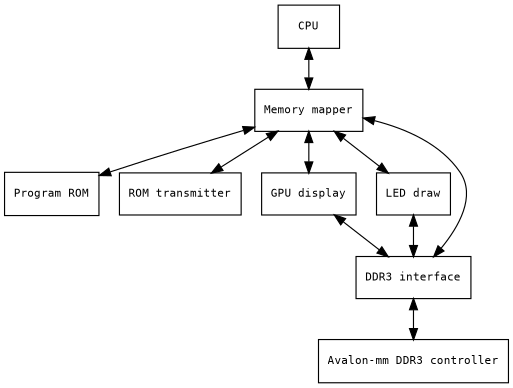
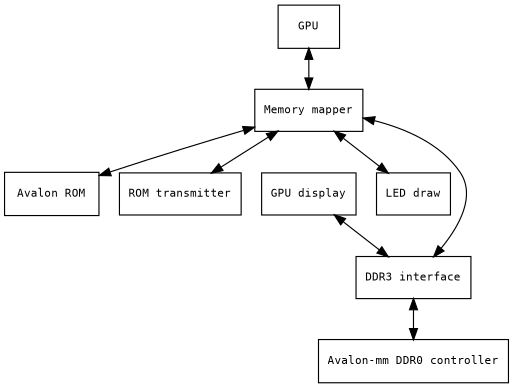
(309, 27) -> (309, 27)
(309, 152) -> none
(52, 194) -> (52, 194)
(413, 236) -> none
(413, 361) -> (413, 361)
